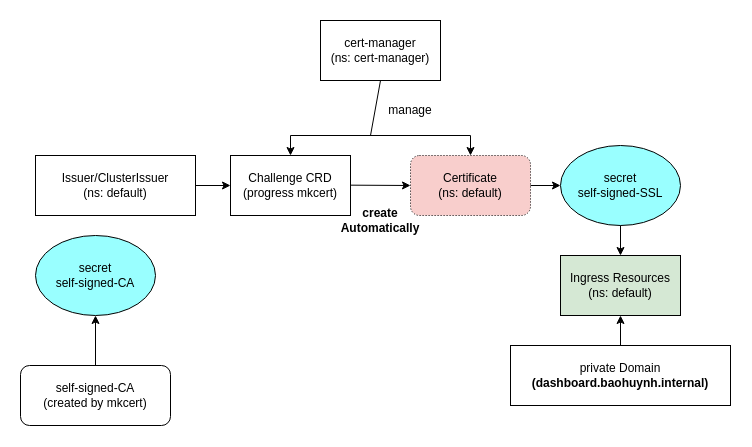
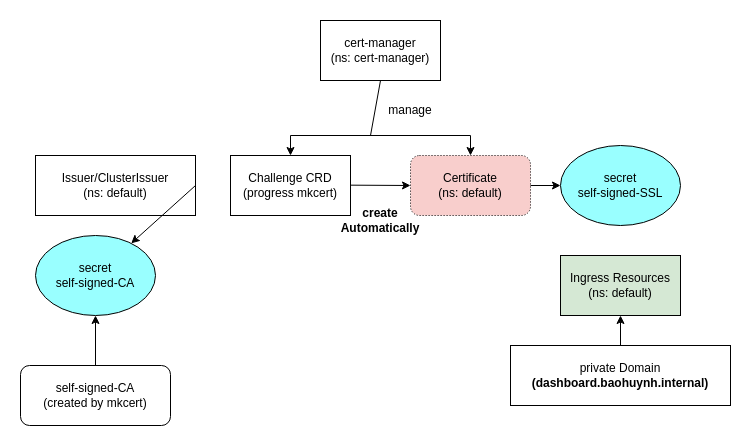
(210, 186) -> (166, 212)
(621, 237) -> none
